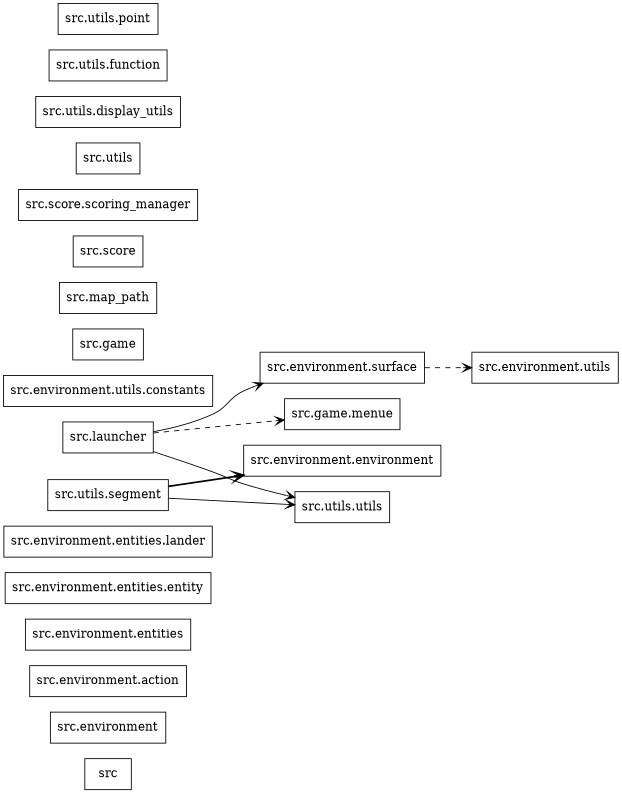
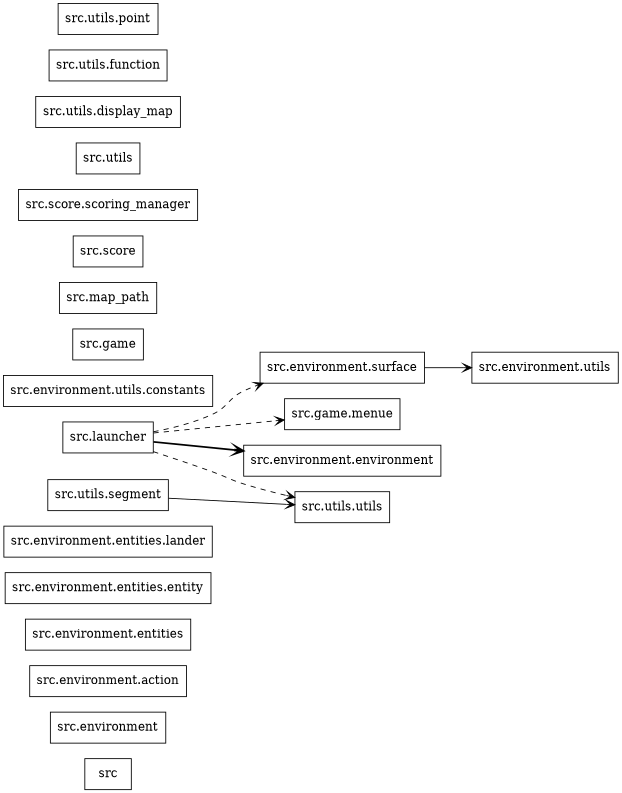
(108, 112) -> (108, 112)
(444, 368) -> (444, 368)
(208, 416) -> (208, 416)
(216, 473) -> (220, 475)
(202, 481) -> (194, 446)
